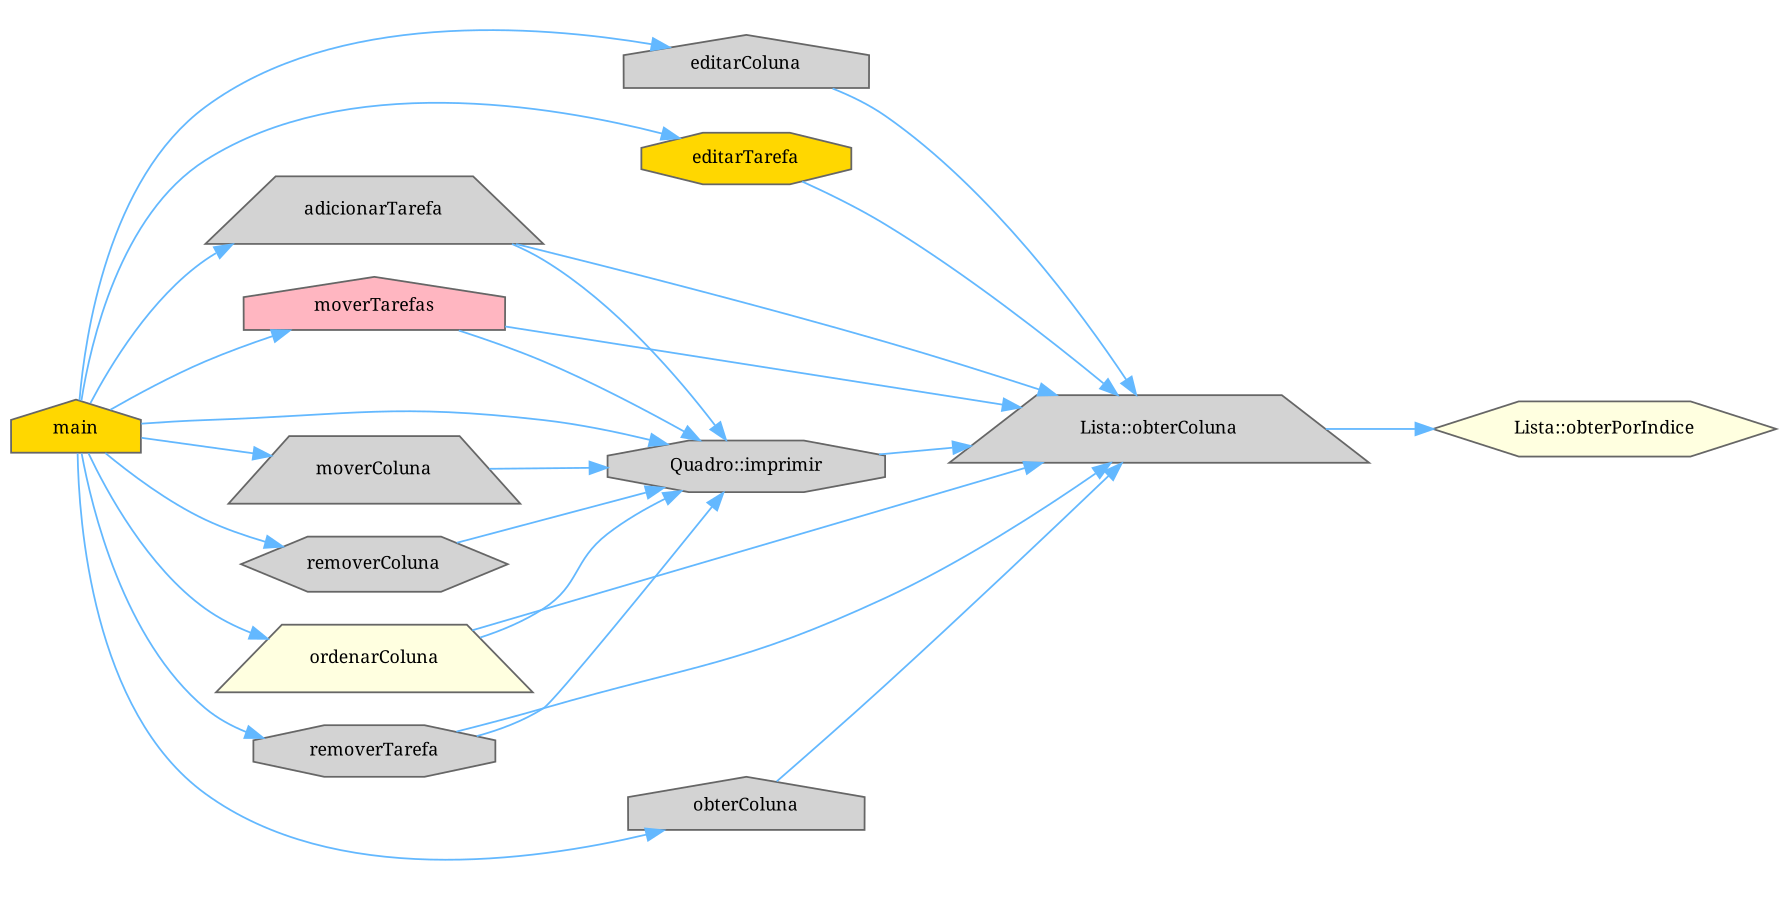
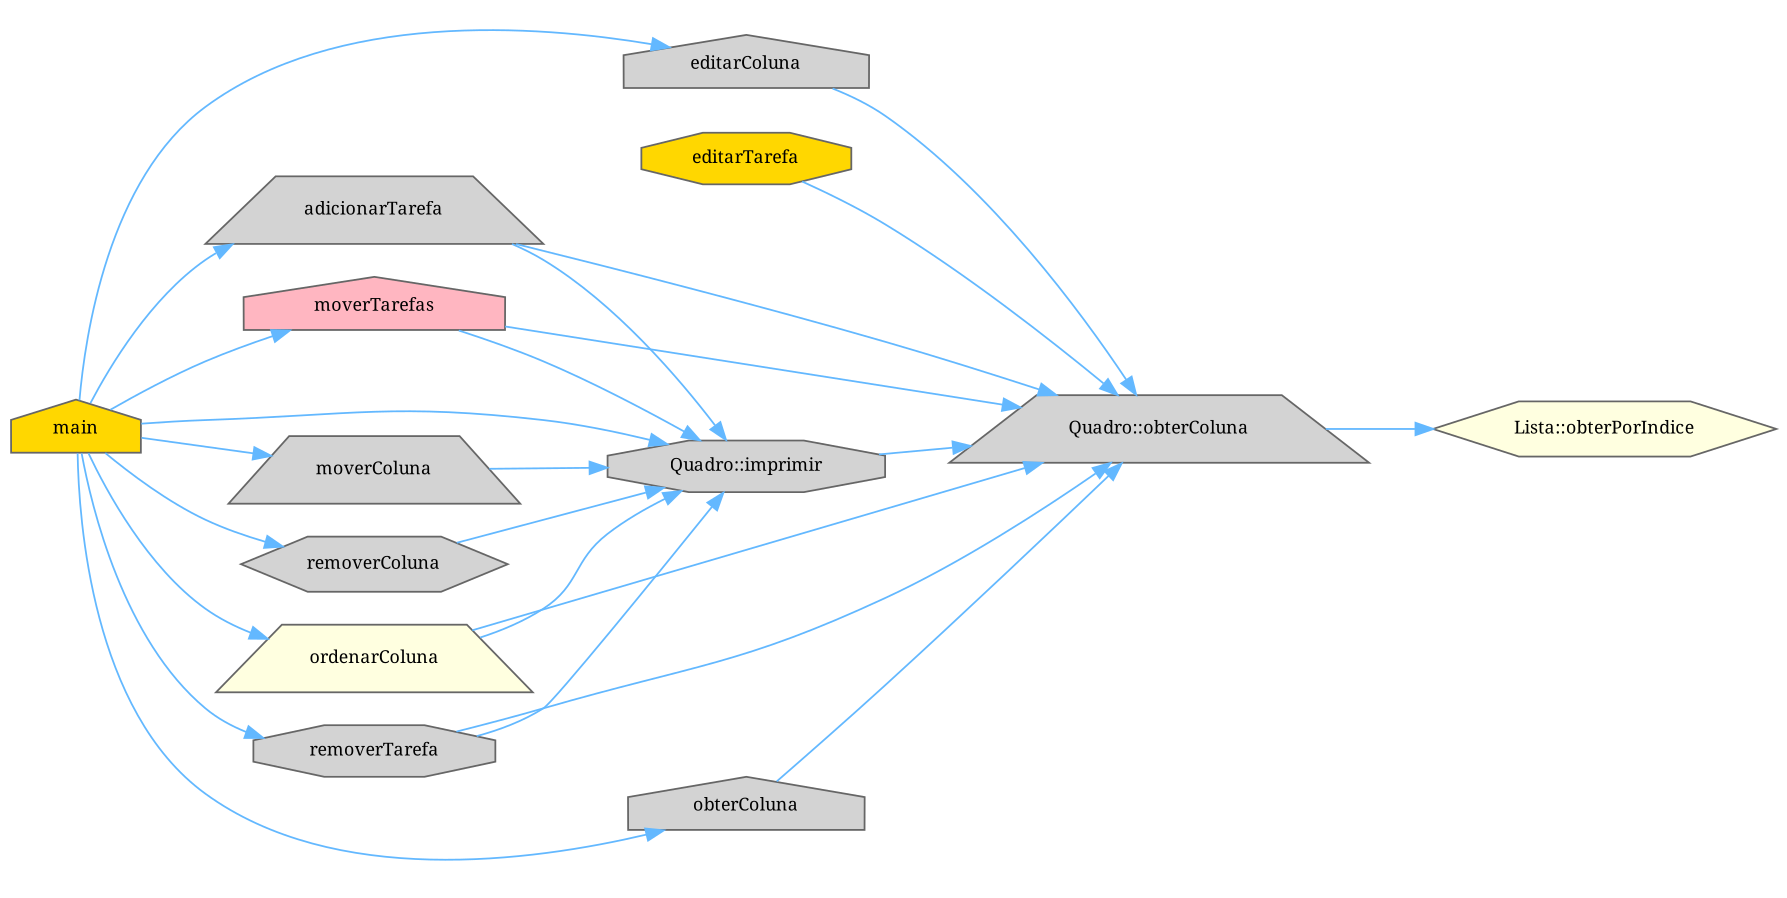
(293, 123) -> none
(1159, 429) -> (1159, 429)
